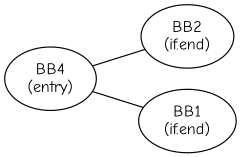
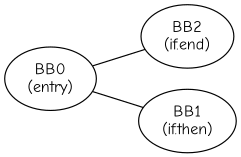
(51, 79) -> (51, 79)
(187, 121) -> (187, 121)
